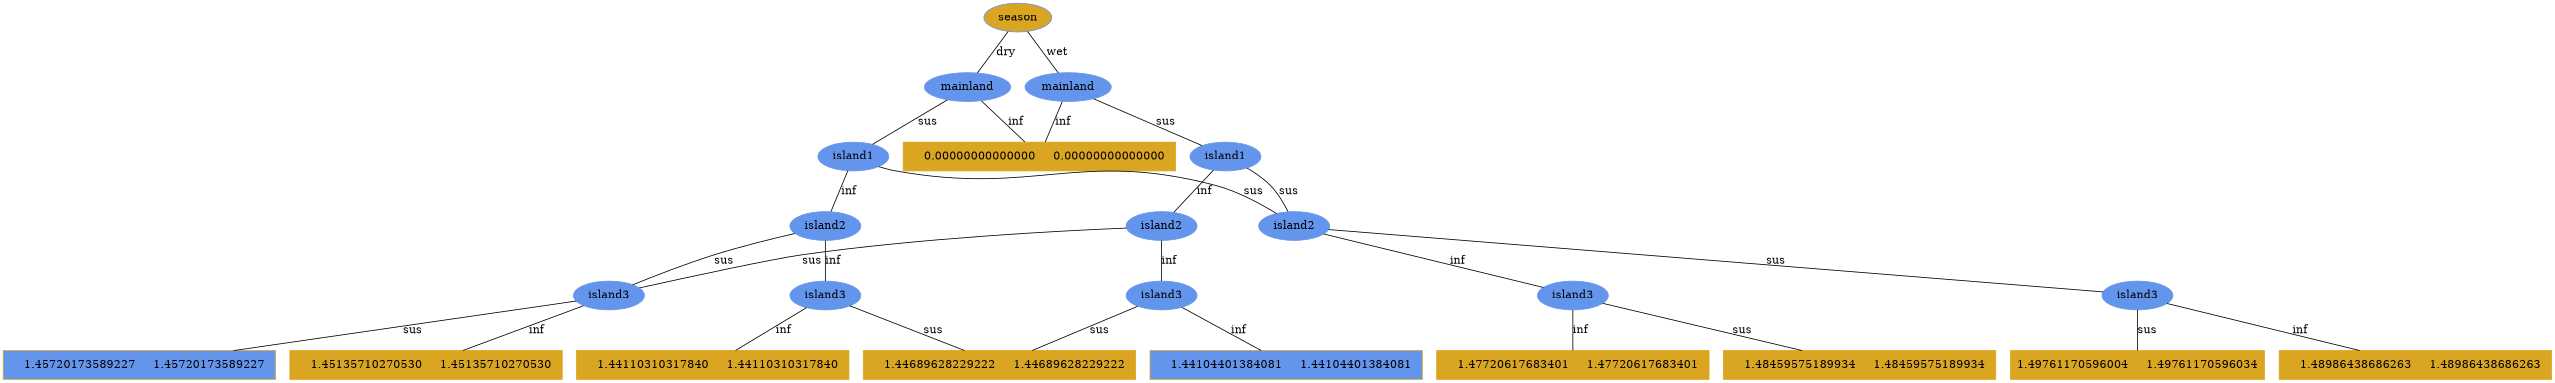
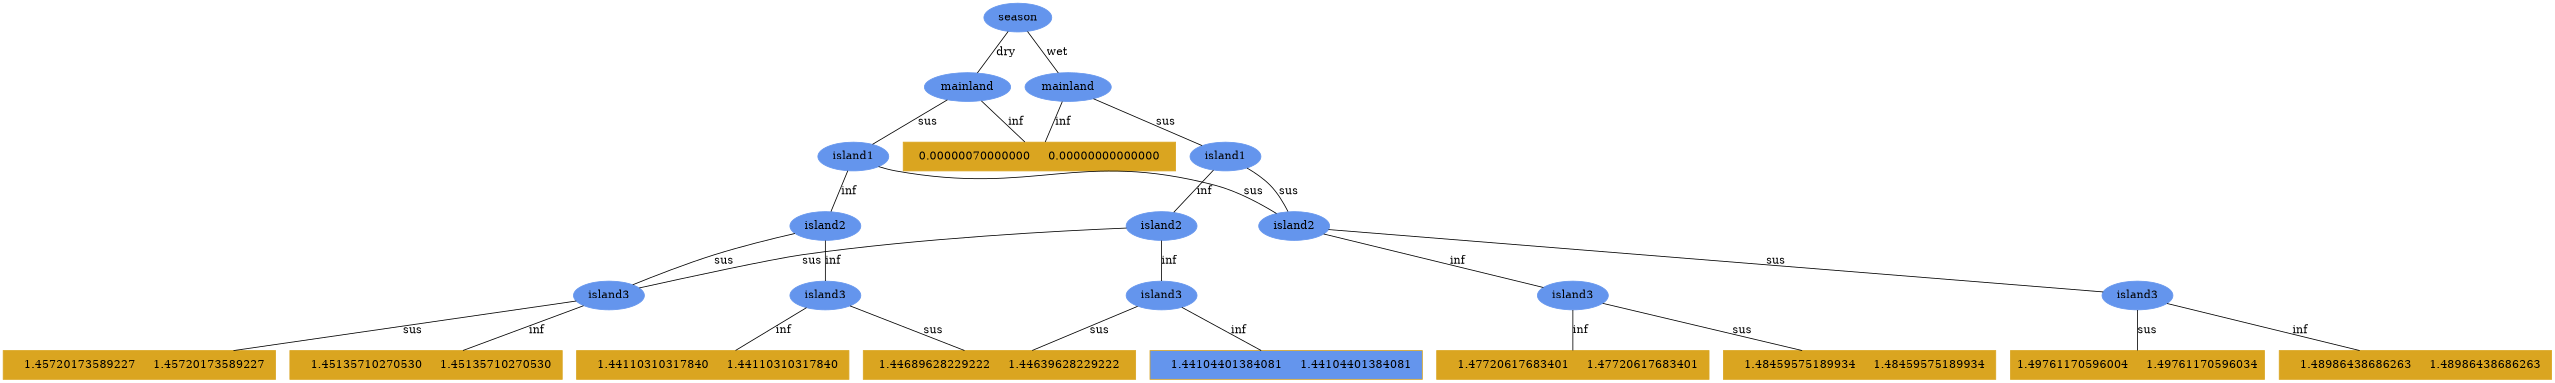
(1018, 18) -> (1018, 18)
(1039, 157) -> (1039, 157)
(139, 365) -> (139, 365)
(999, 365) -> (999, 365)
